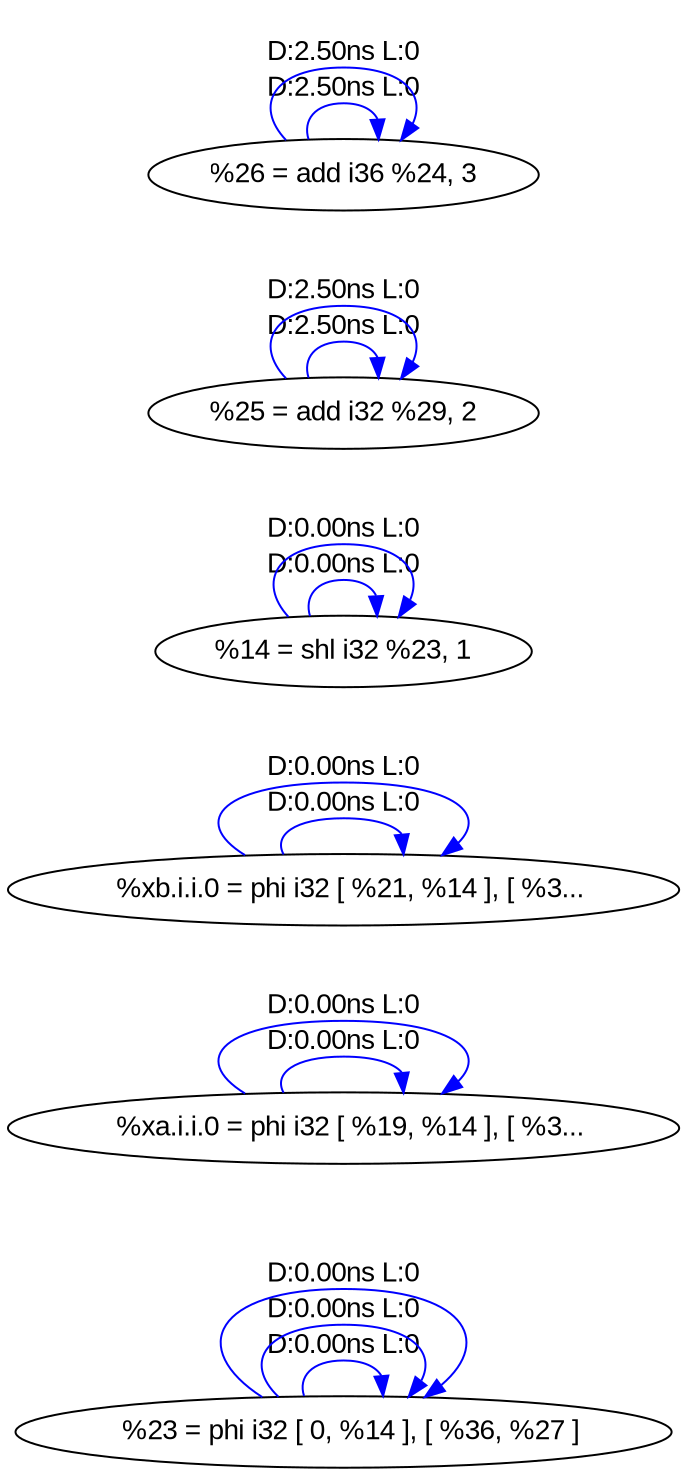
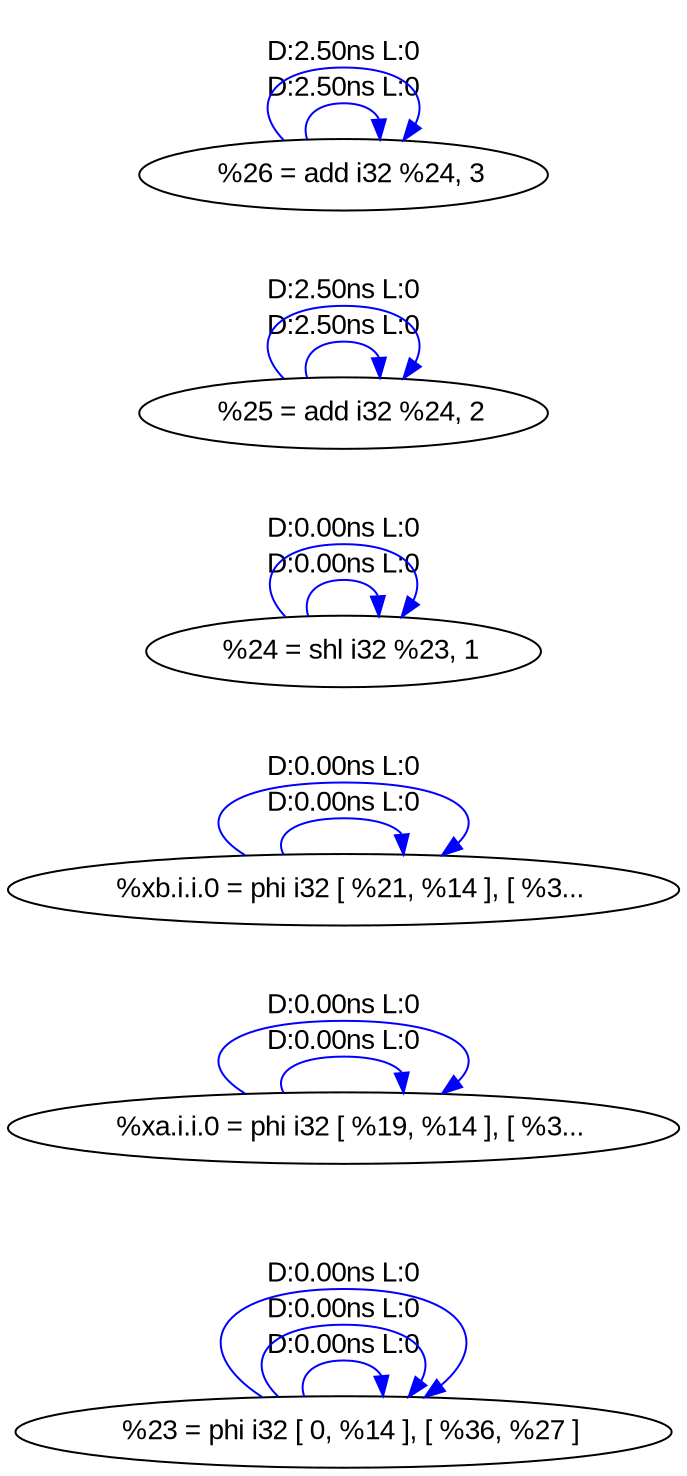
(344, 175) -> (344, 175)
(344, 413) -> (344, 413)
(344, 651) -> (344, 651)
